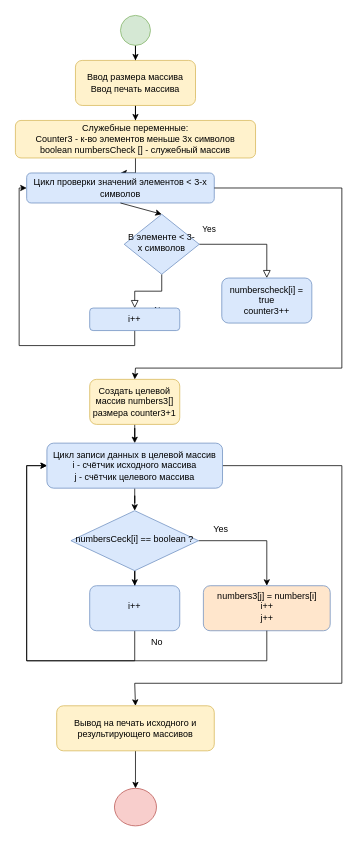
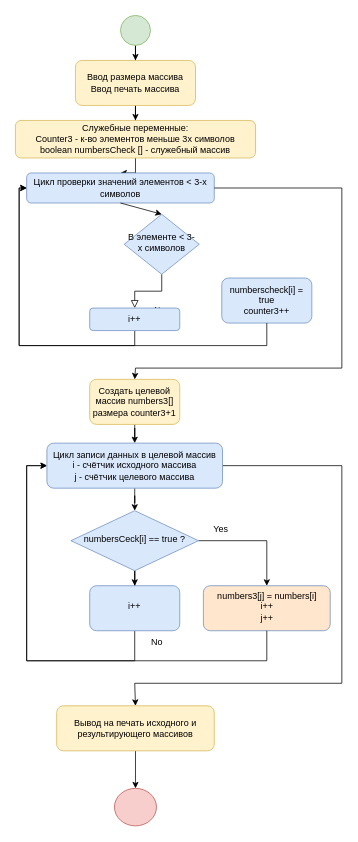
(245, 244) -> none
none -> (213, 345)
(135, 539) -> (135, 539)
